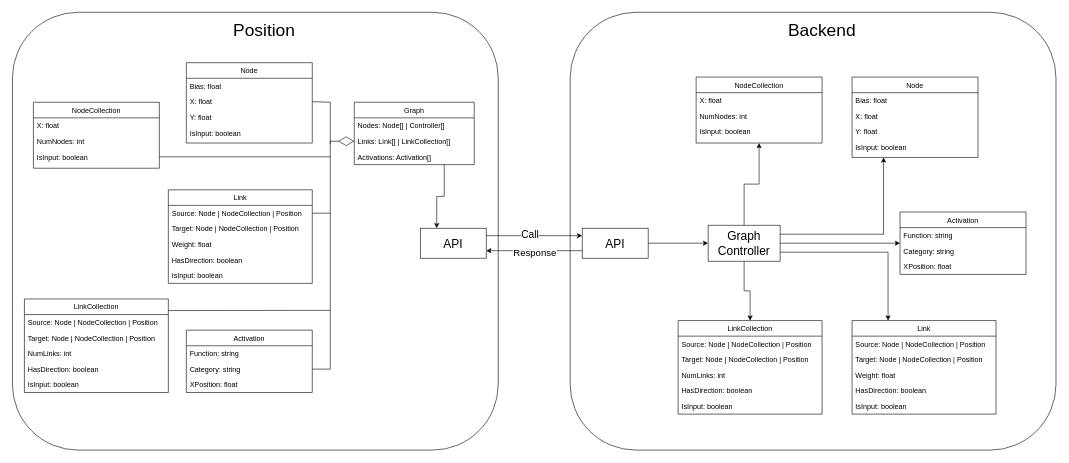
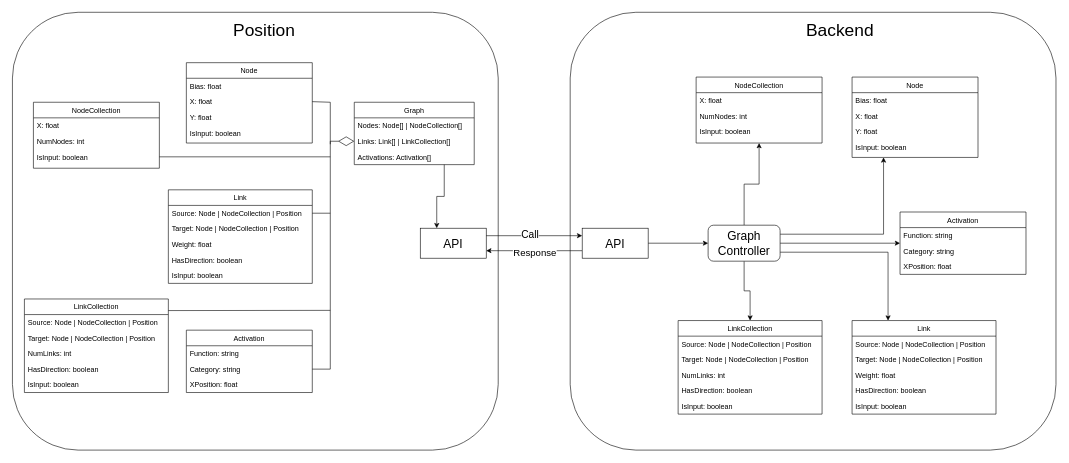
(822, 30) -> (840, 30)
(407, 126) -> (415, 126)
(744, 243) -> (744, 243)
